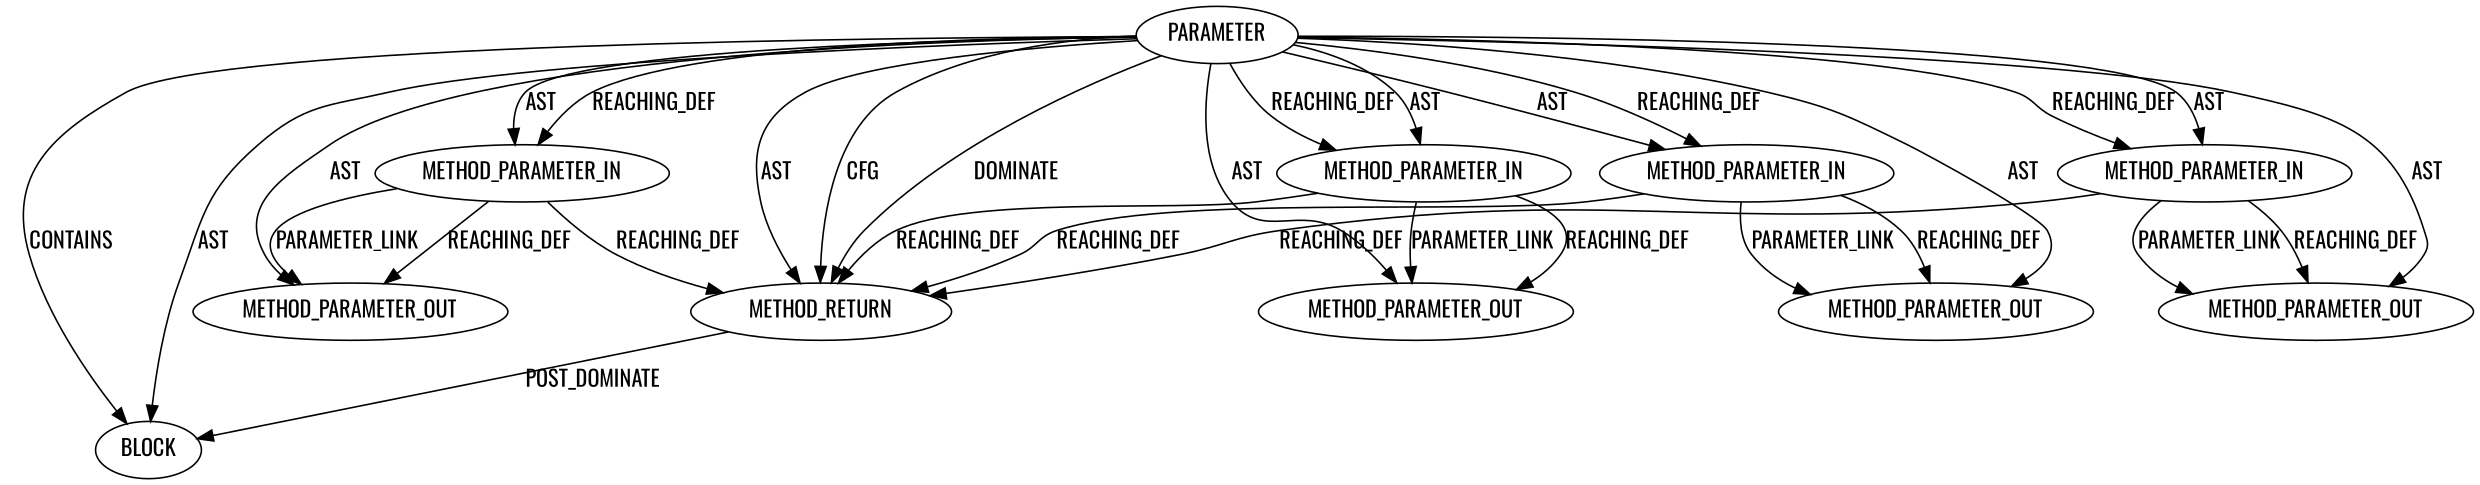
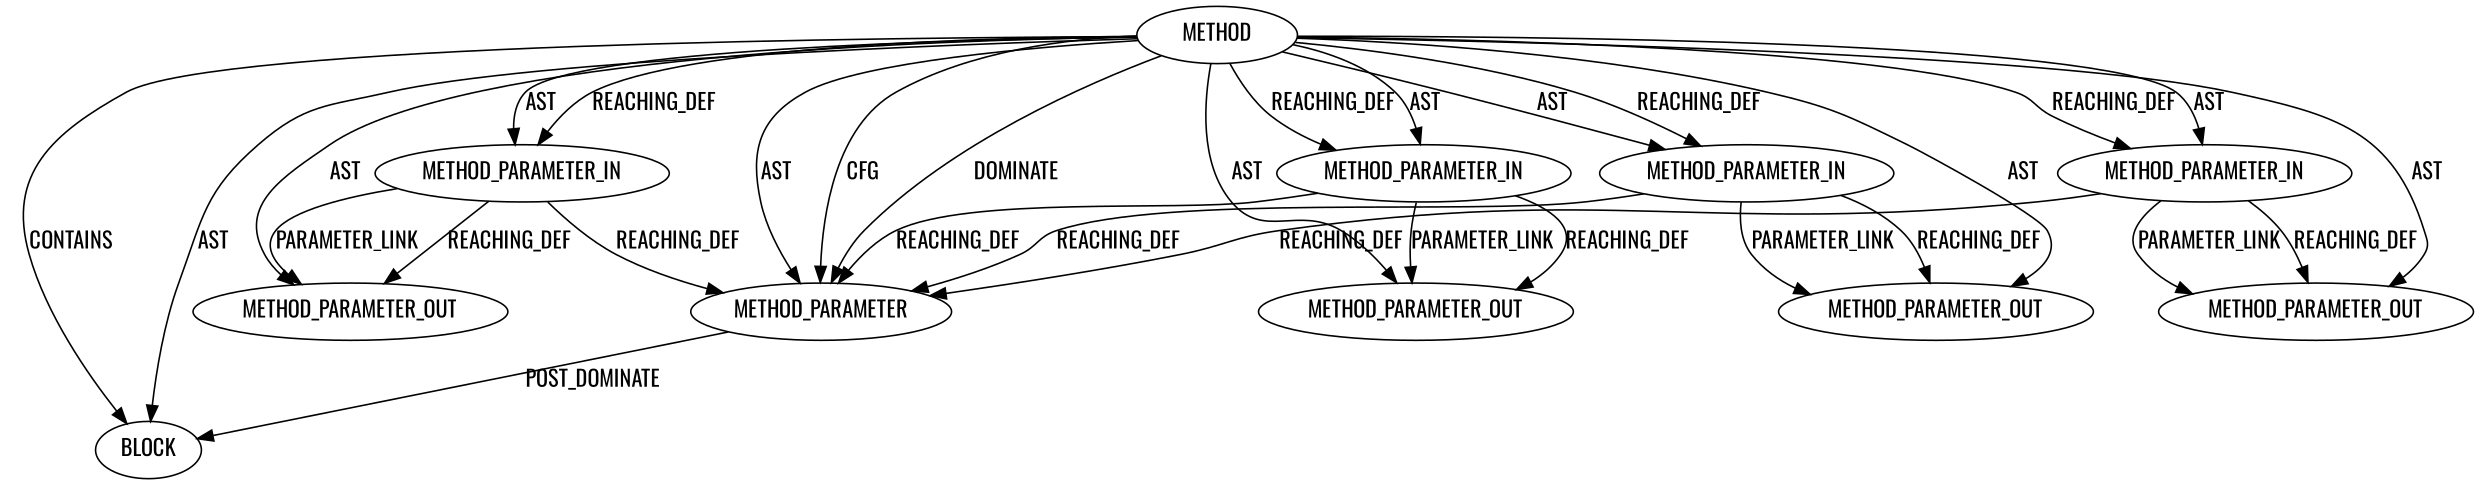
(1217, 35) -> (1217, 35)
(821, 312) -> (821, 312)
